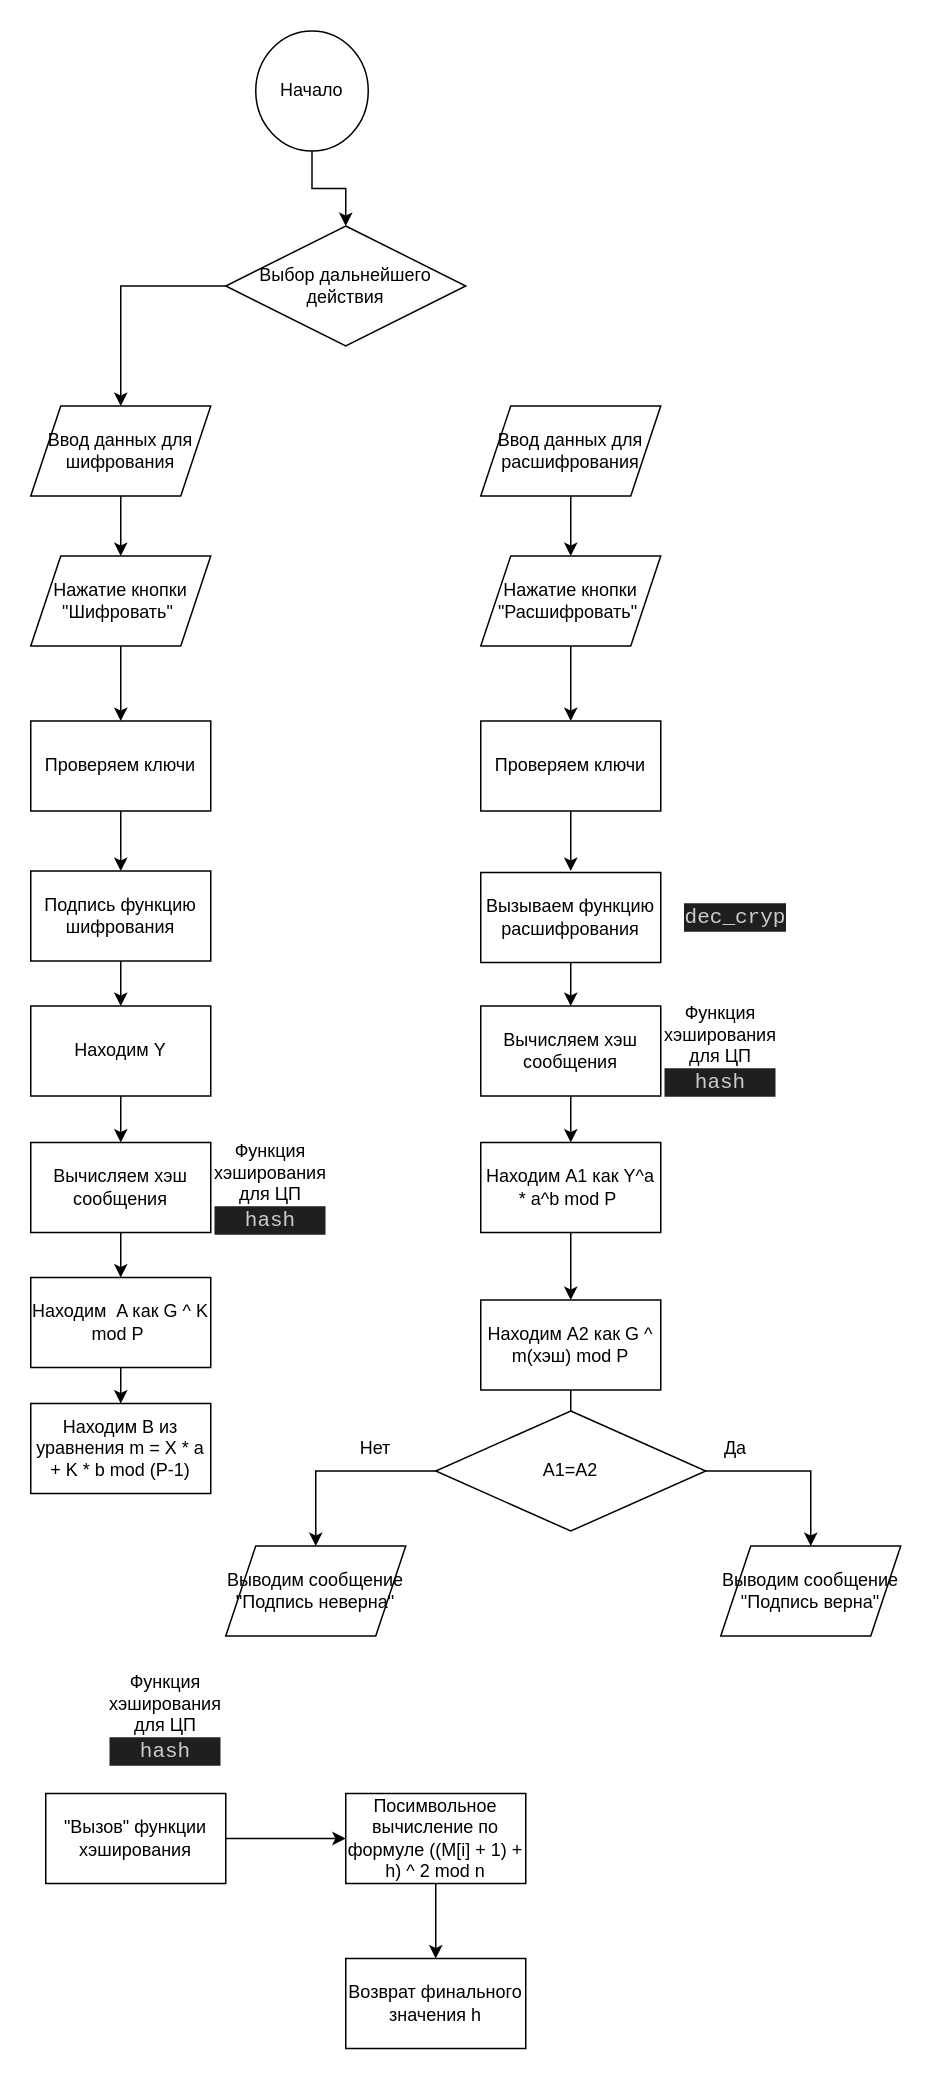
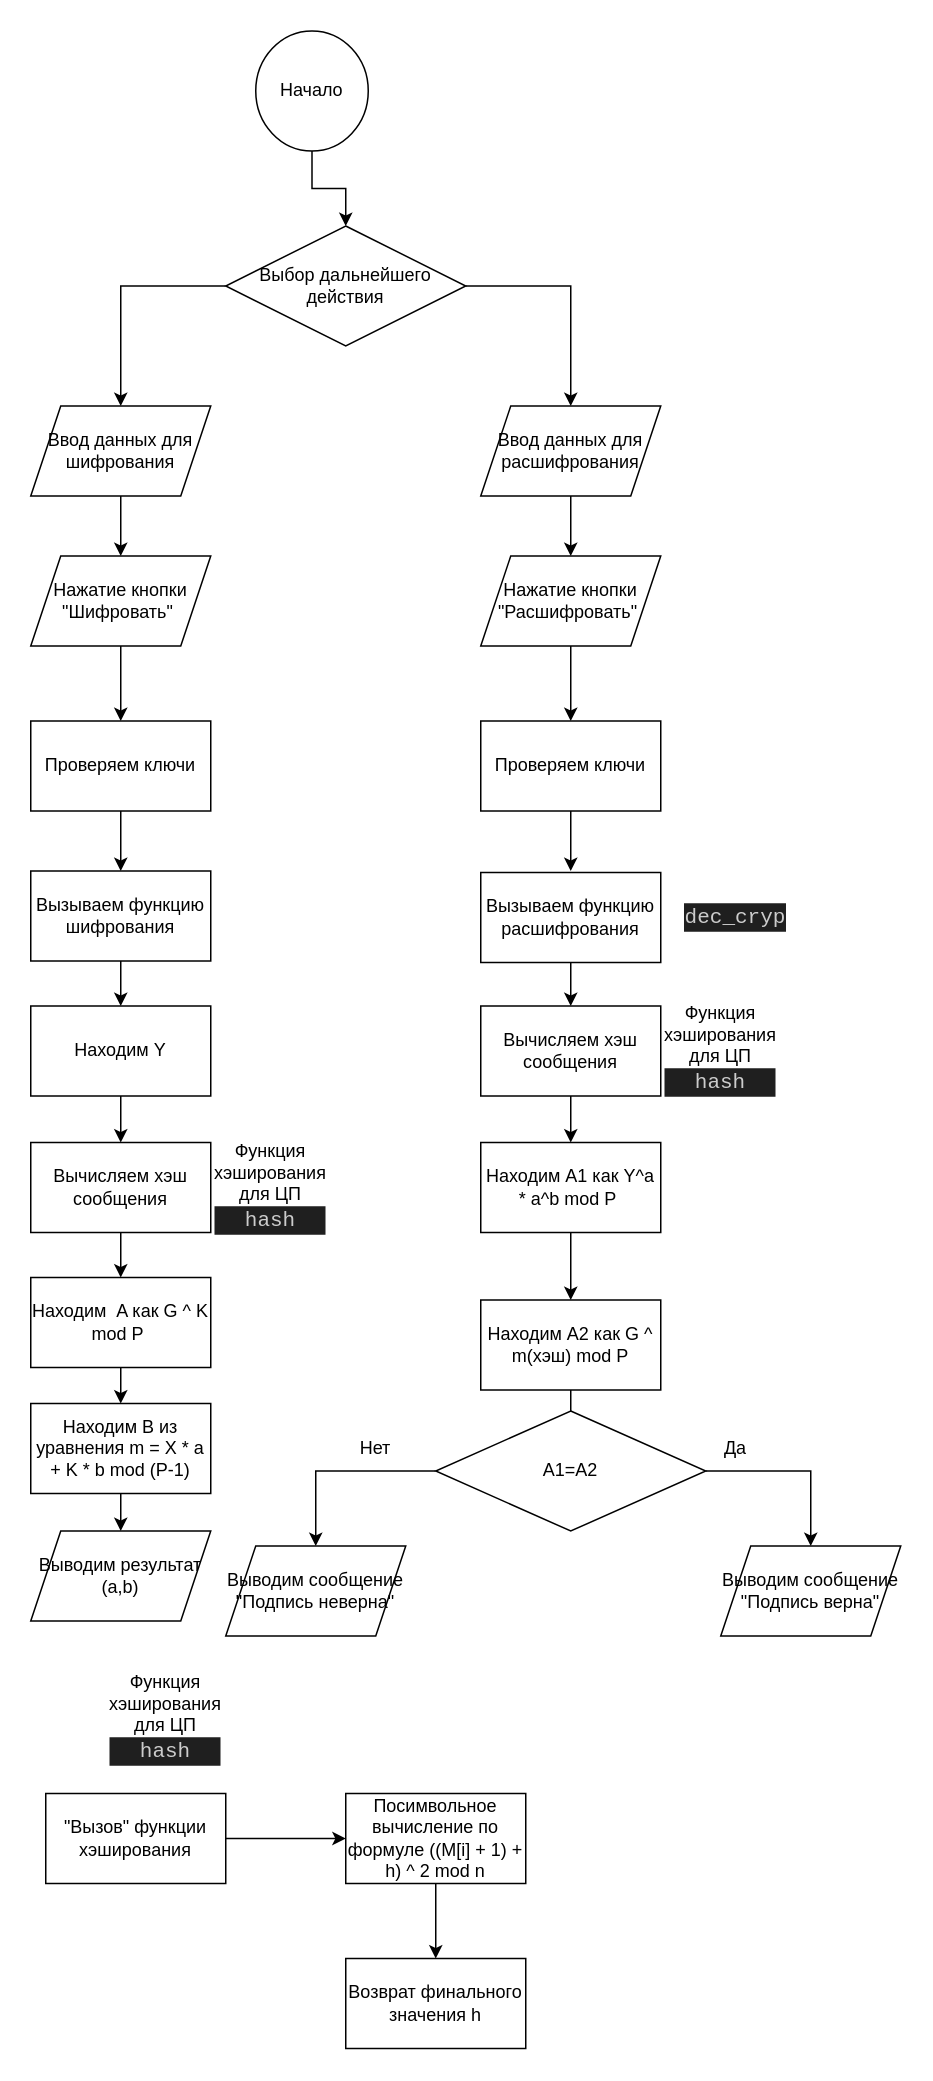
none -> (571, 288)
(121, 916) -> (121, 916)
none -> (121, 1517)
none -> (121, 1576)
